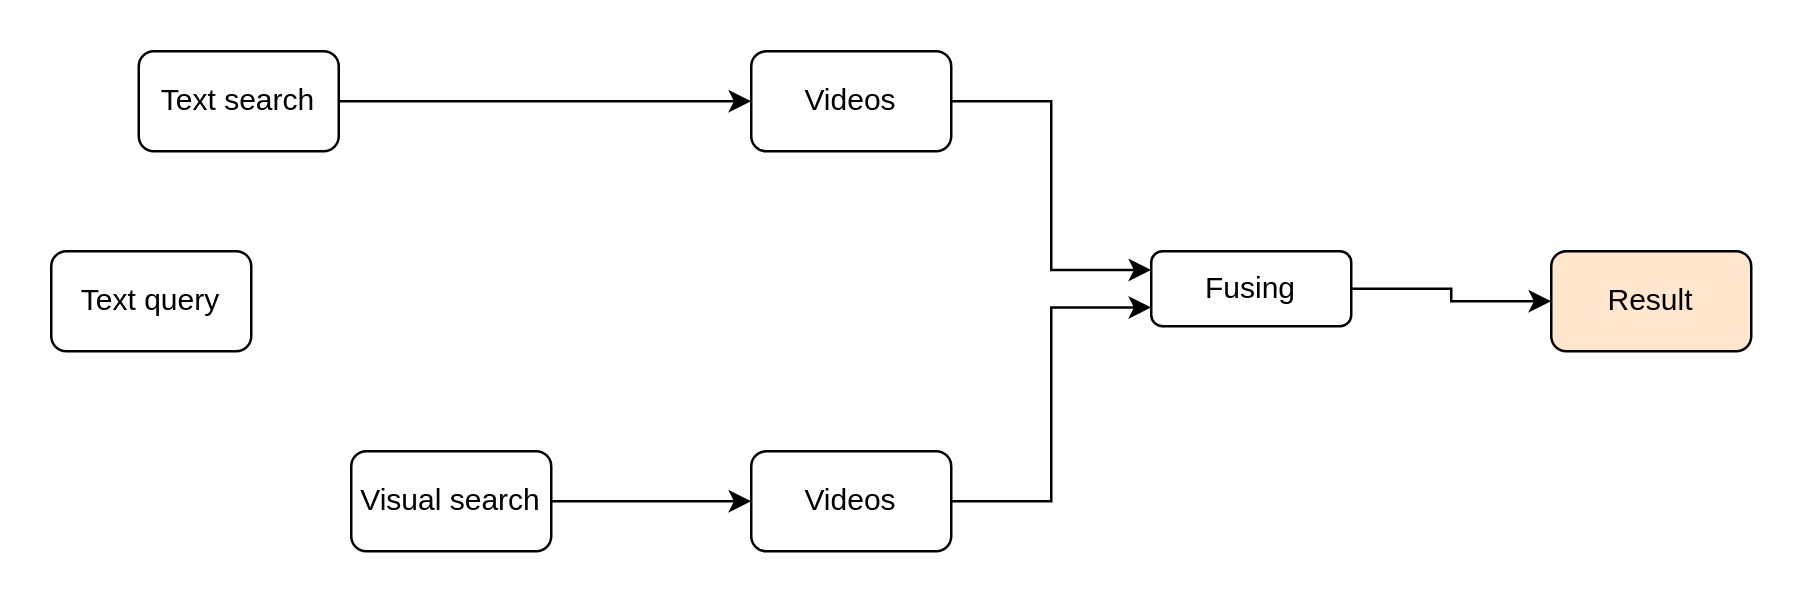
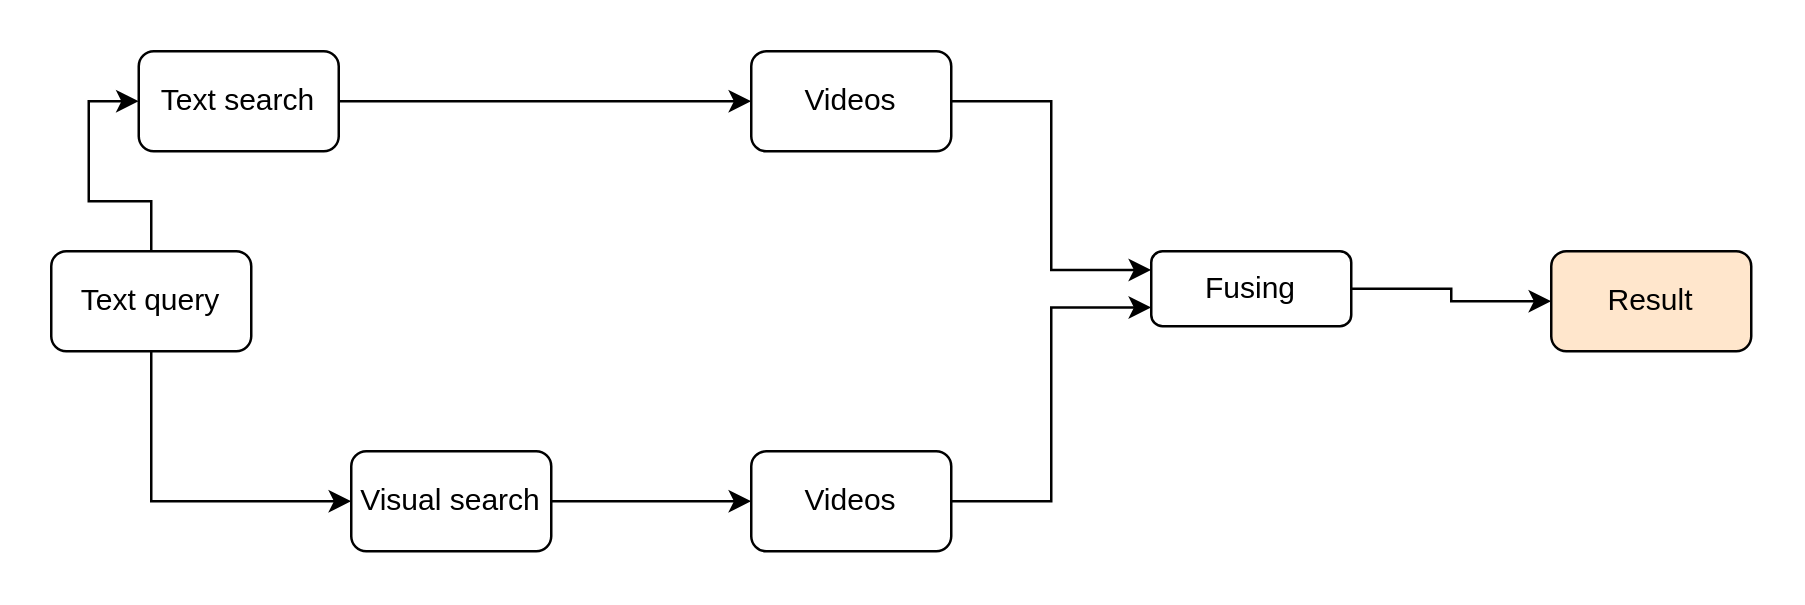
none -> (89, 190)
none -> (168, 501)
